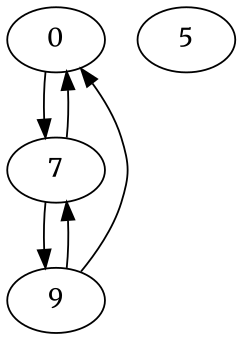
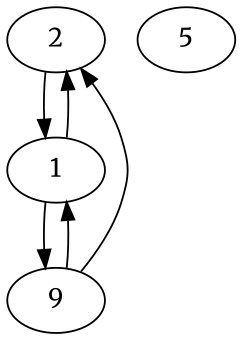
(56, 40) -> (56, 40)
(56, 170) -> (56, 170)
